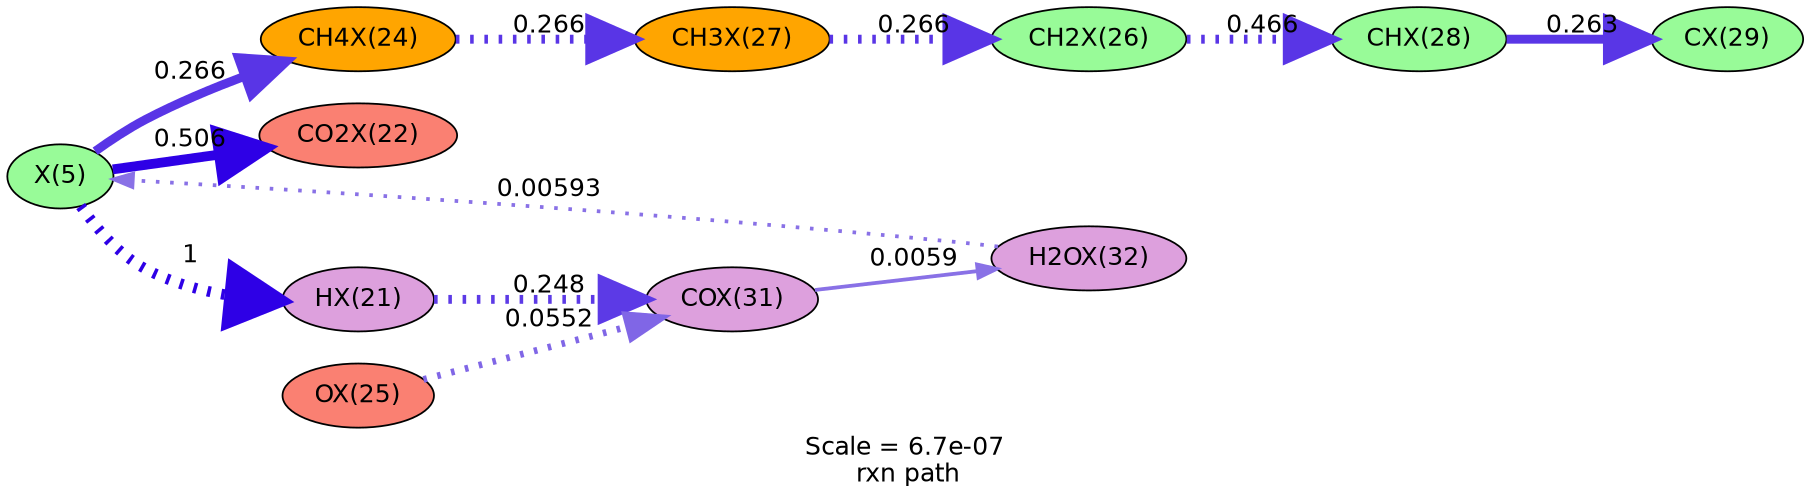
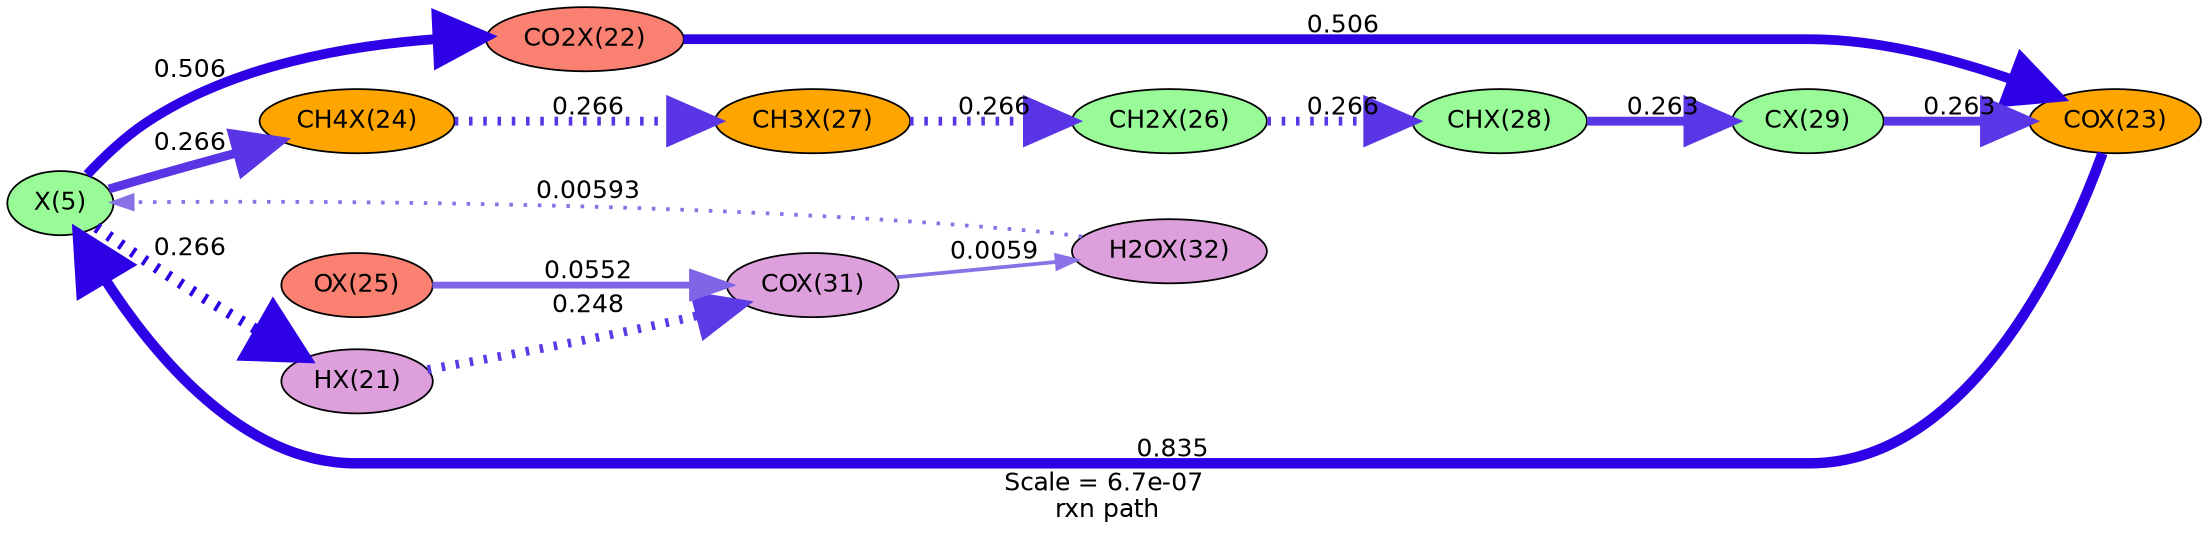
(1259, 26) -> (1340, 108)
none -> (2115, 121)
(187, 256) -> (187, 249)
(526, 353) -> (562, 285)
